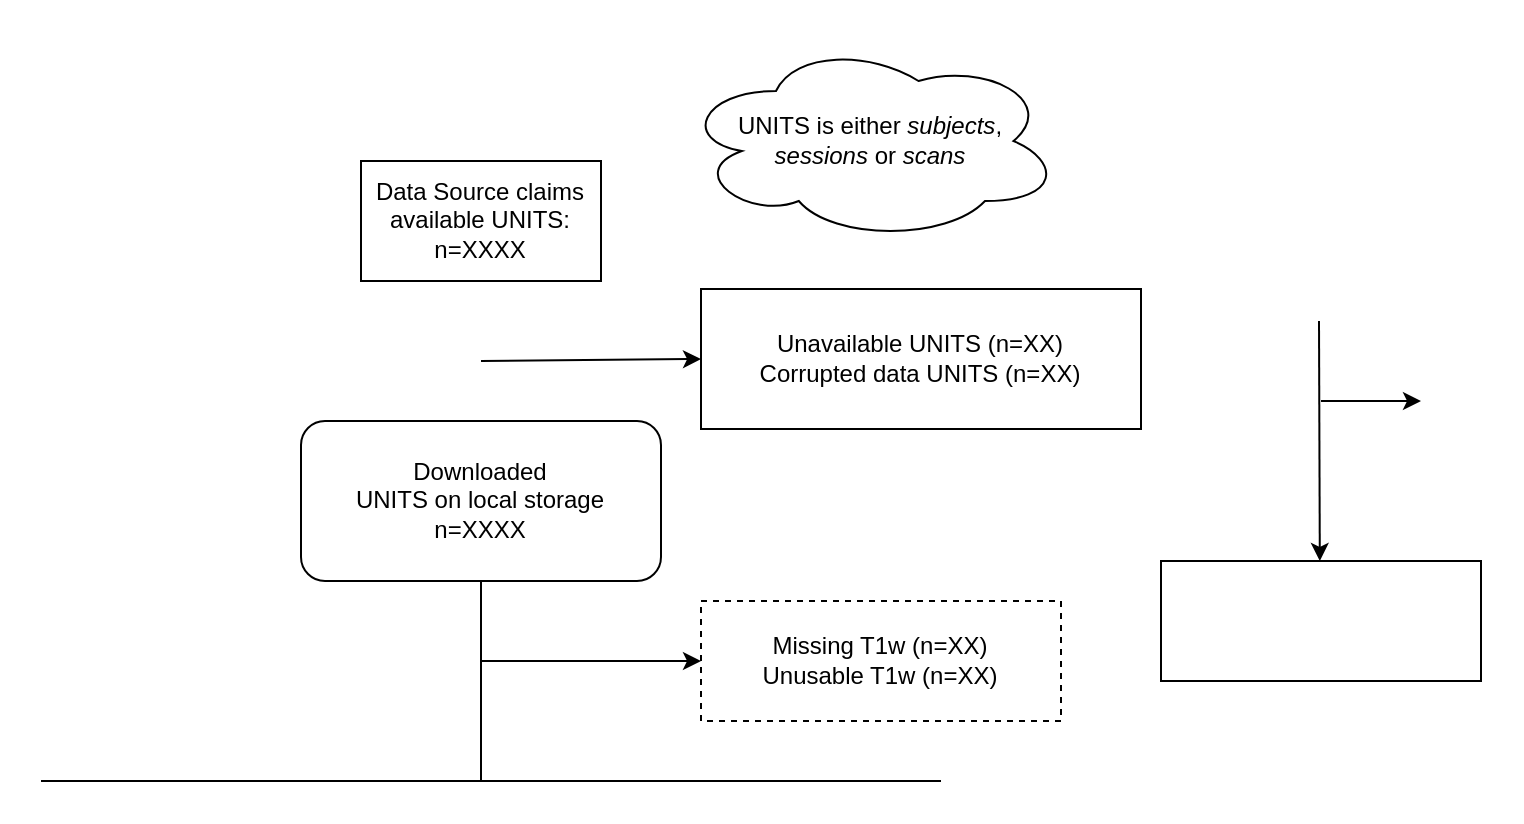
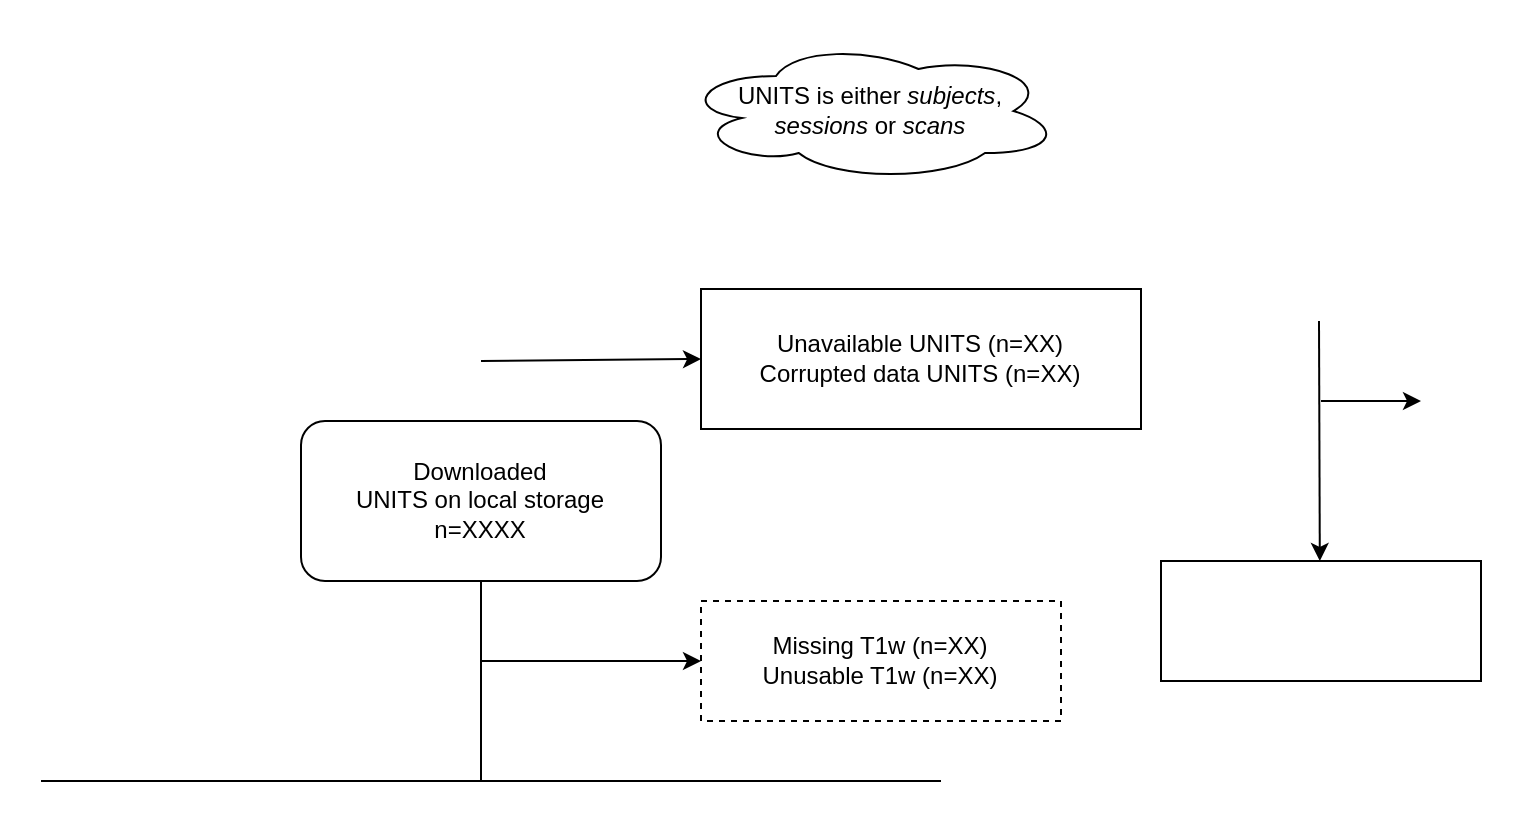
(871, 141) -> (871, 111)
(481, 221) -> none
